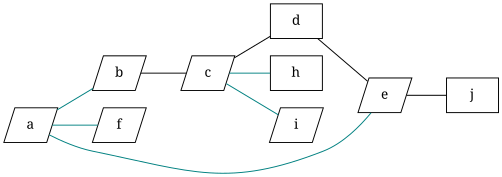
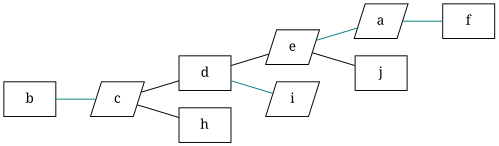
(119, 73) -> (30, 99)
(164, 73) -> (76, 99)
(250, 73) -> (158, 111)
(75, 99) -> none
(252, 99) -> (252, 87)
(119, 125) -> (469, 21)
